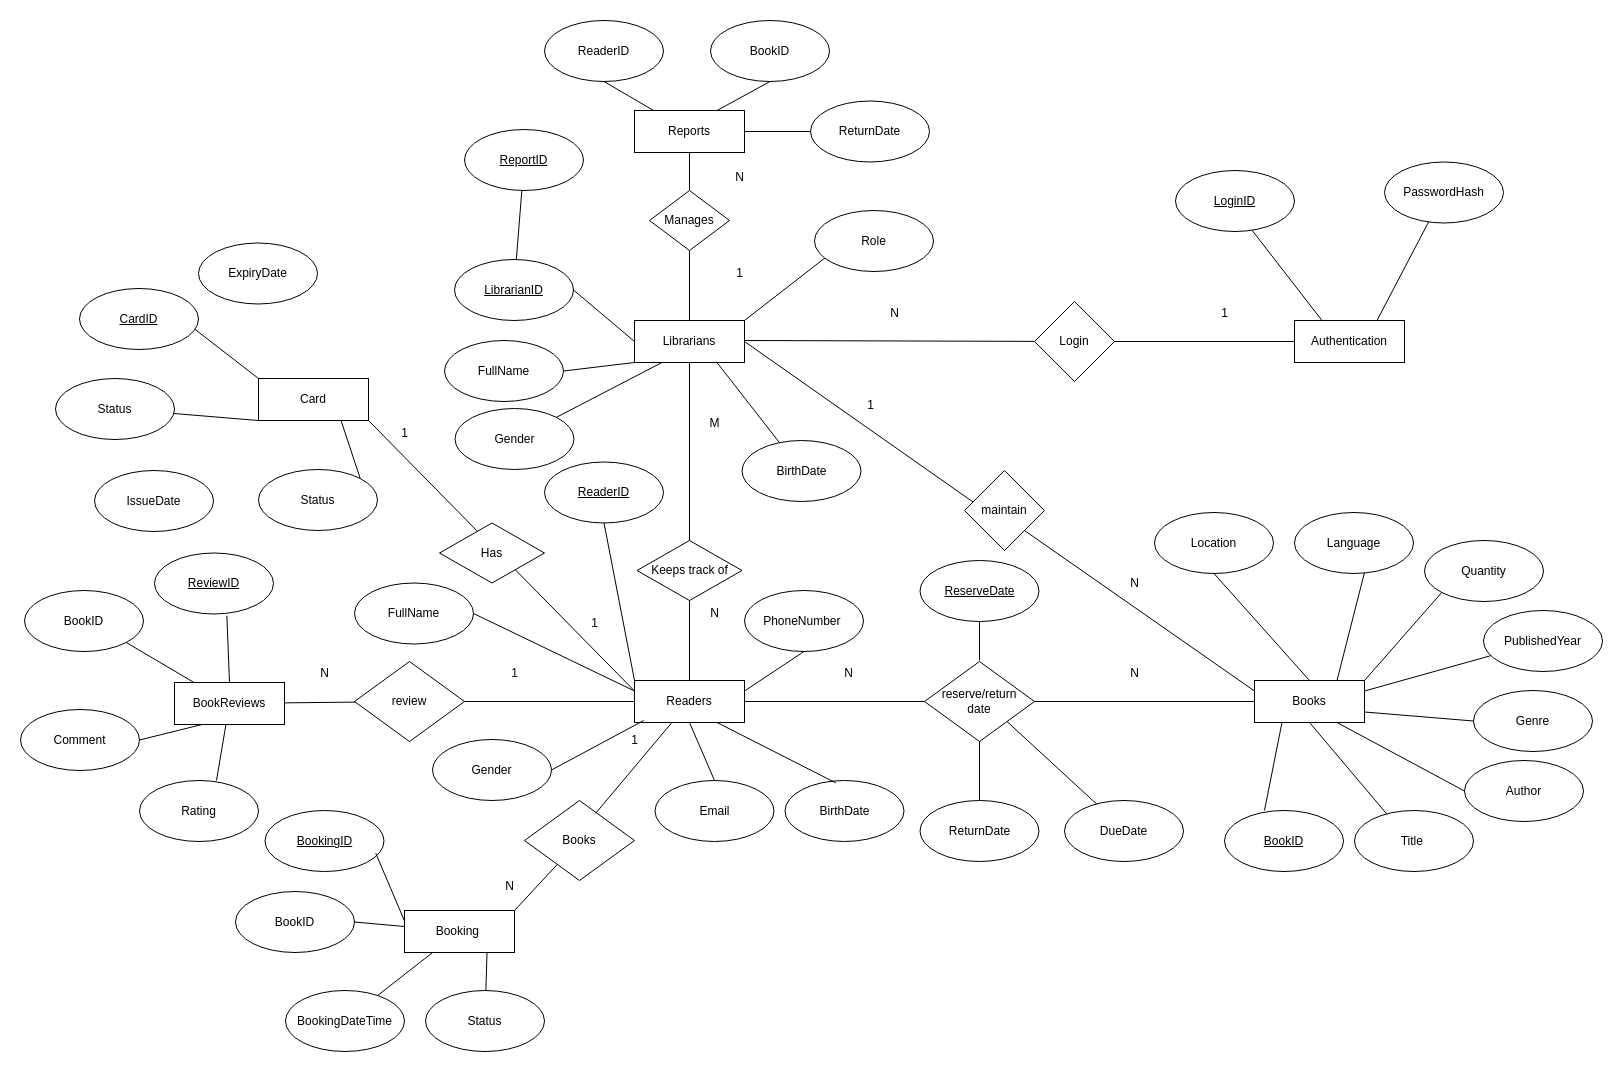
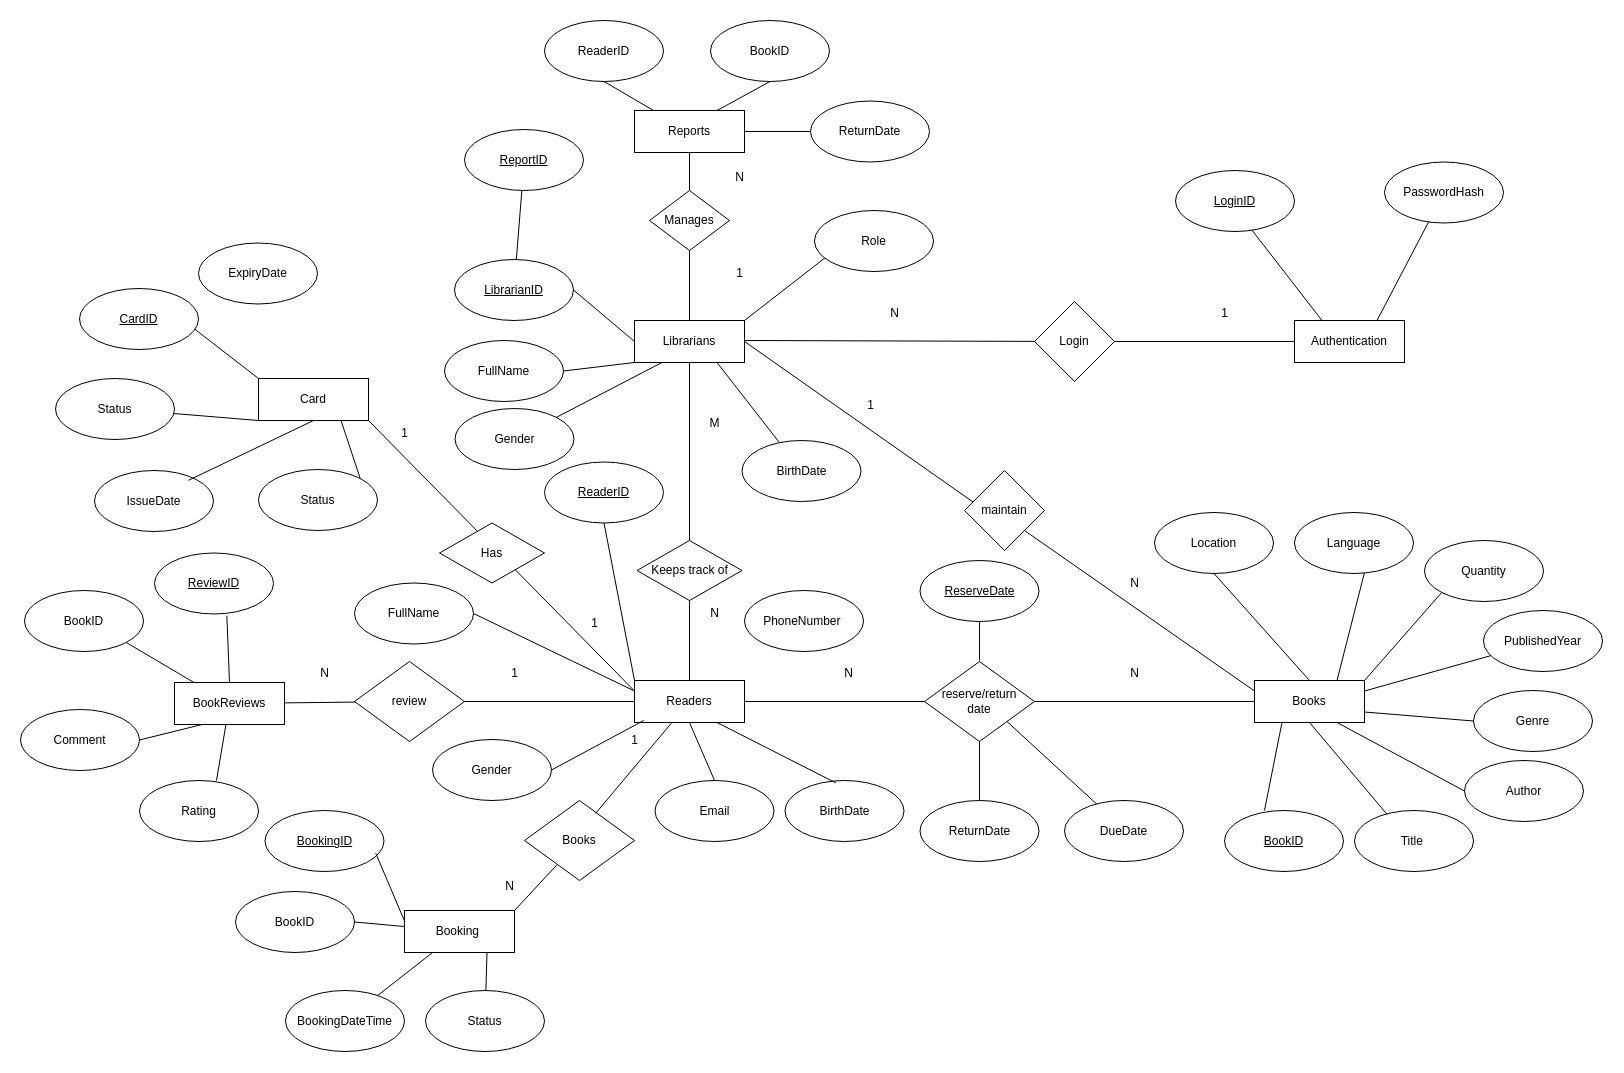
none -> (250, 451)
(774, 672) -> none
